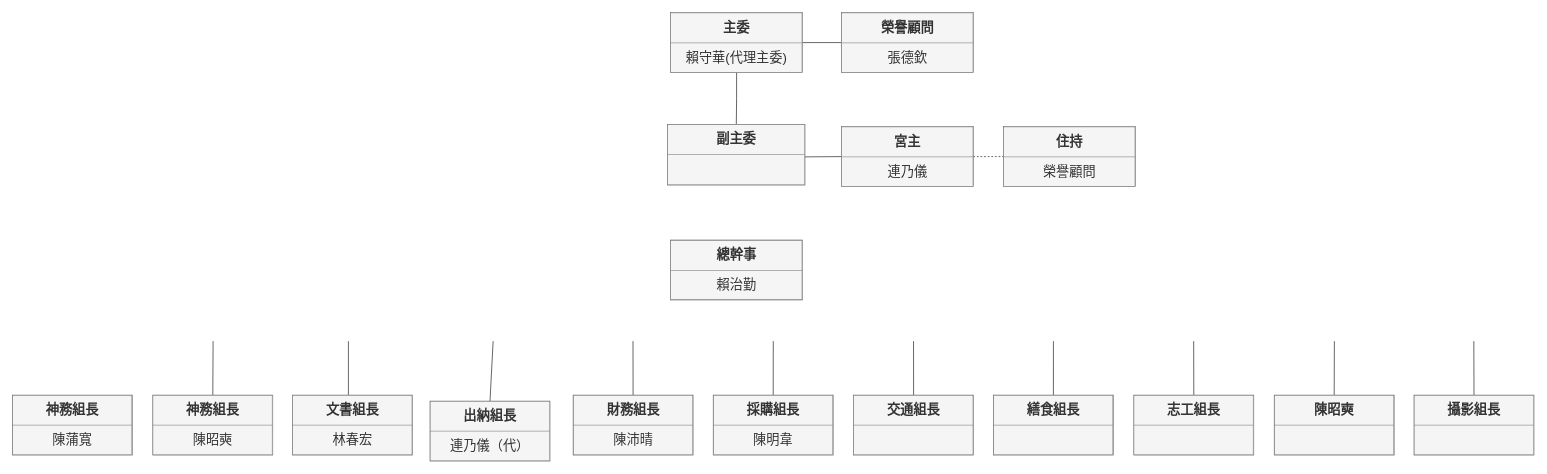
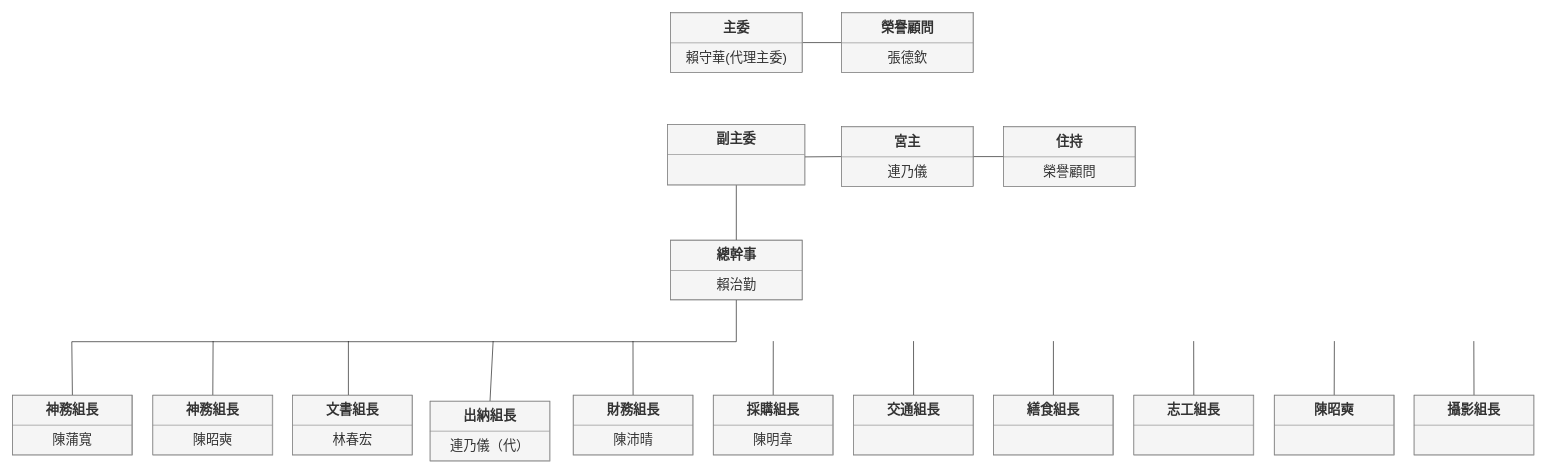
(737, 99) -> none
(987, 157) -> (987, 157)
none -> (736, 213)
none -> (398, 342)
